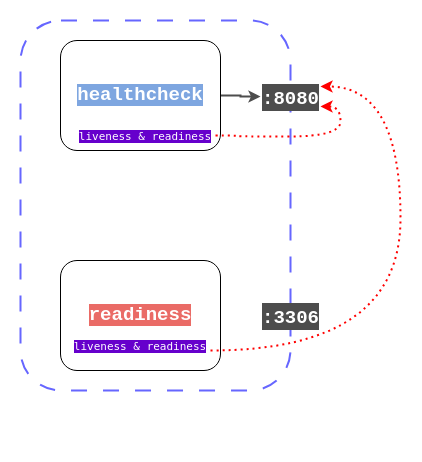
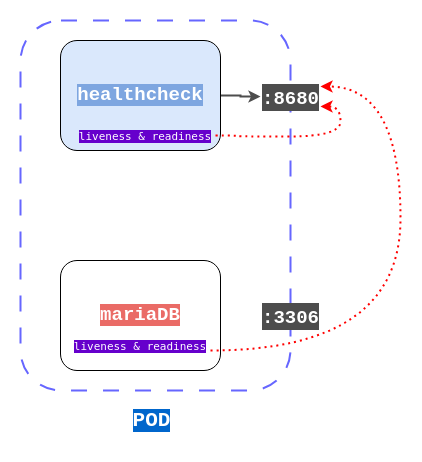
(141, 96) -> (141, 96)
(278, 97) -> (278, 97)
(141, 316) -> (141, 316)
none -> (152, 421)
